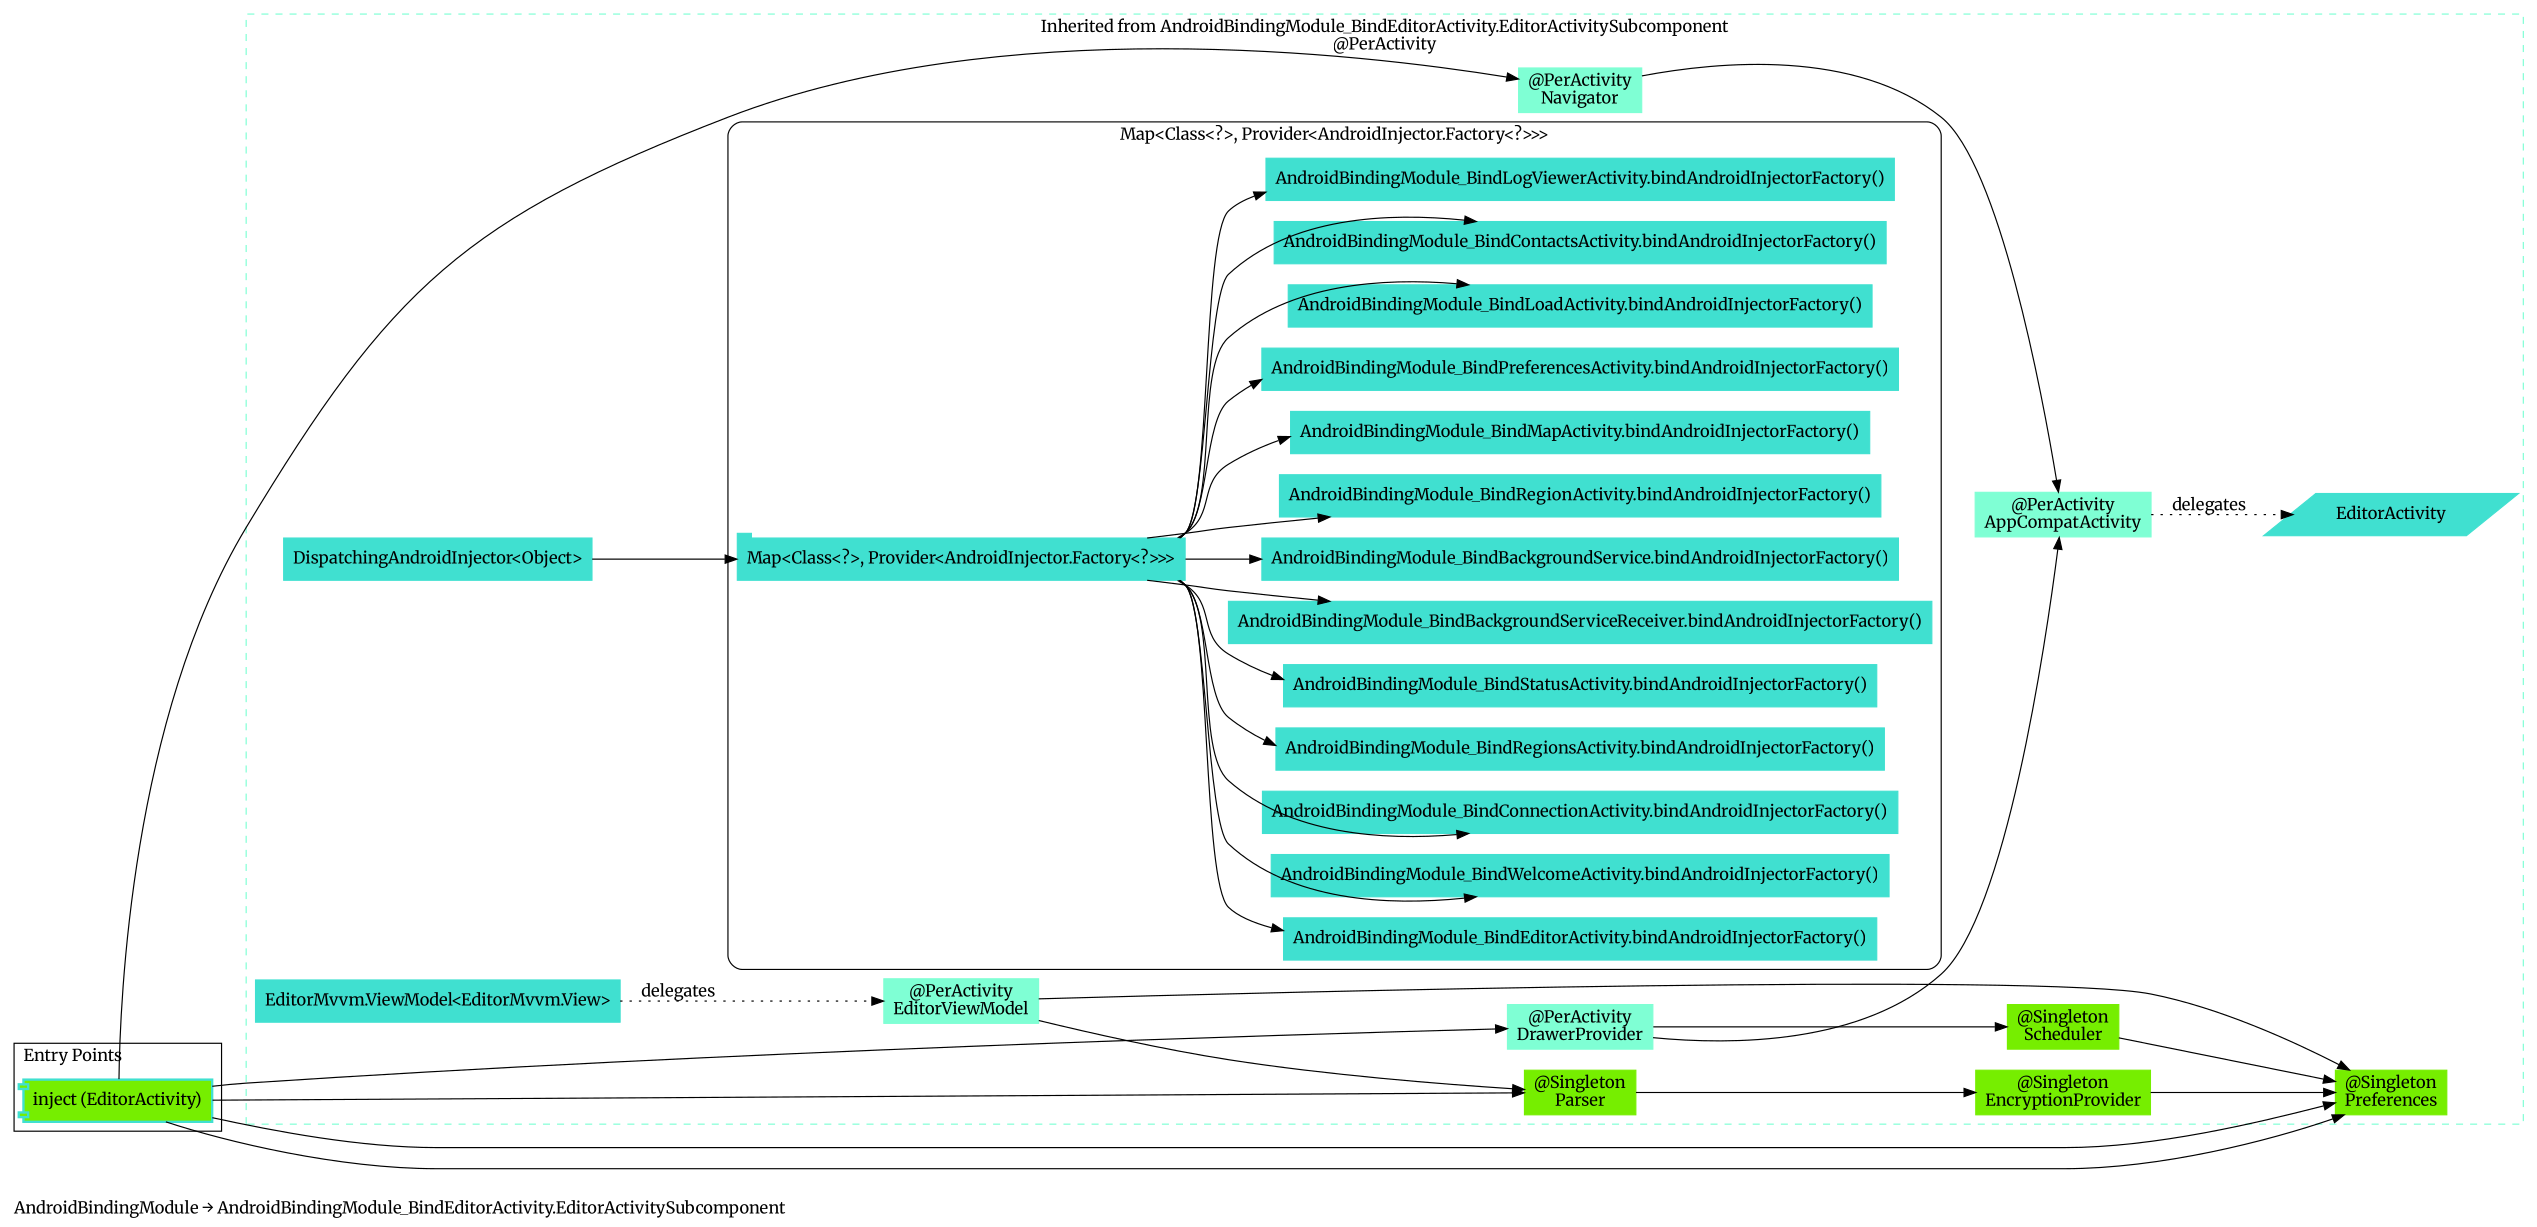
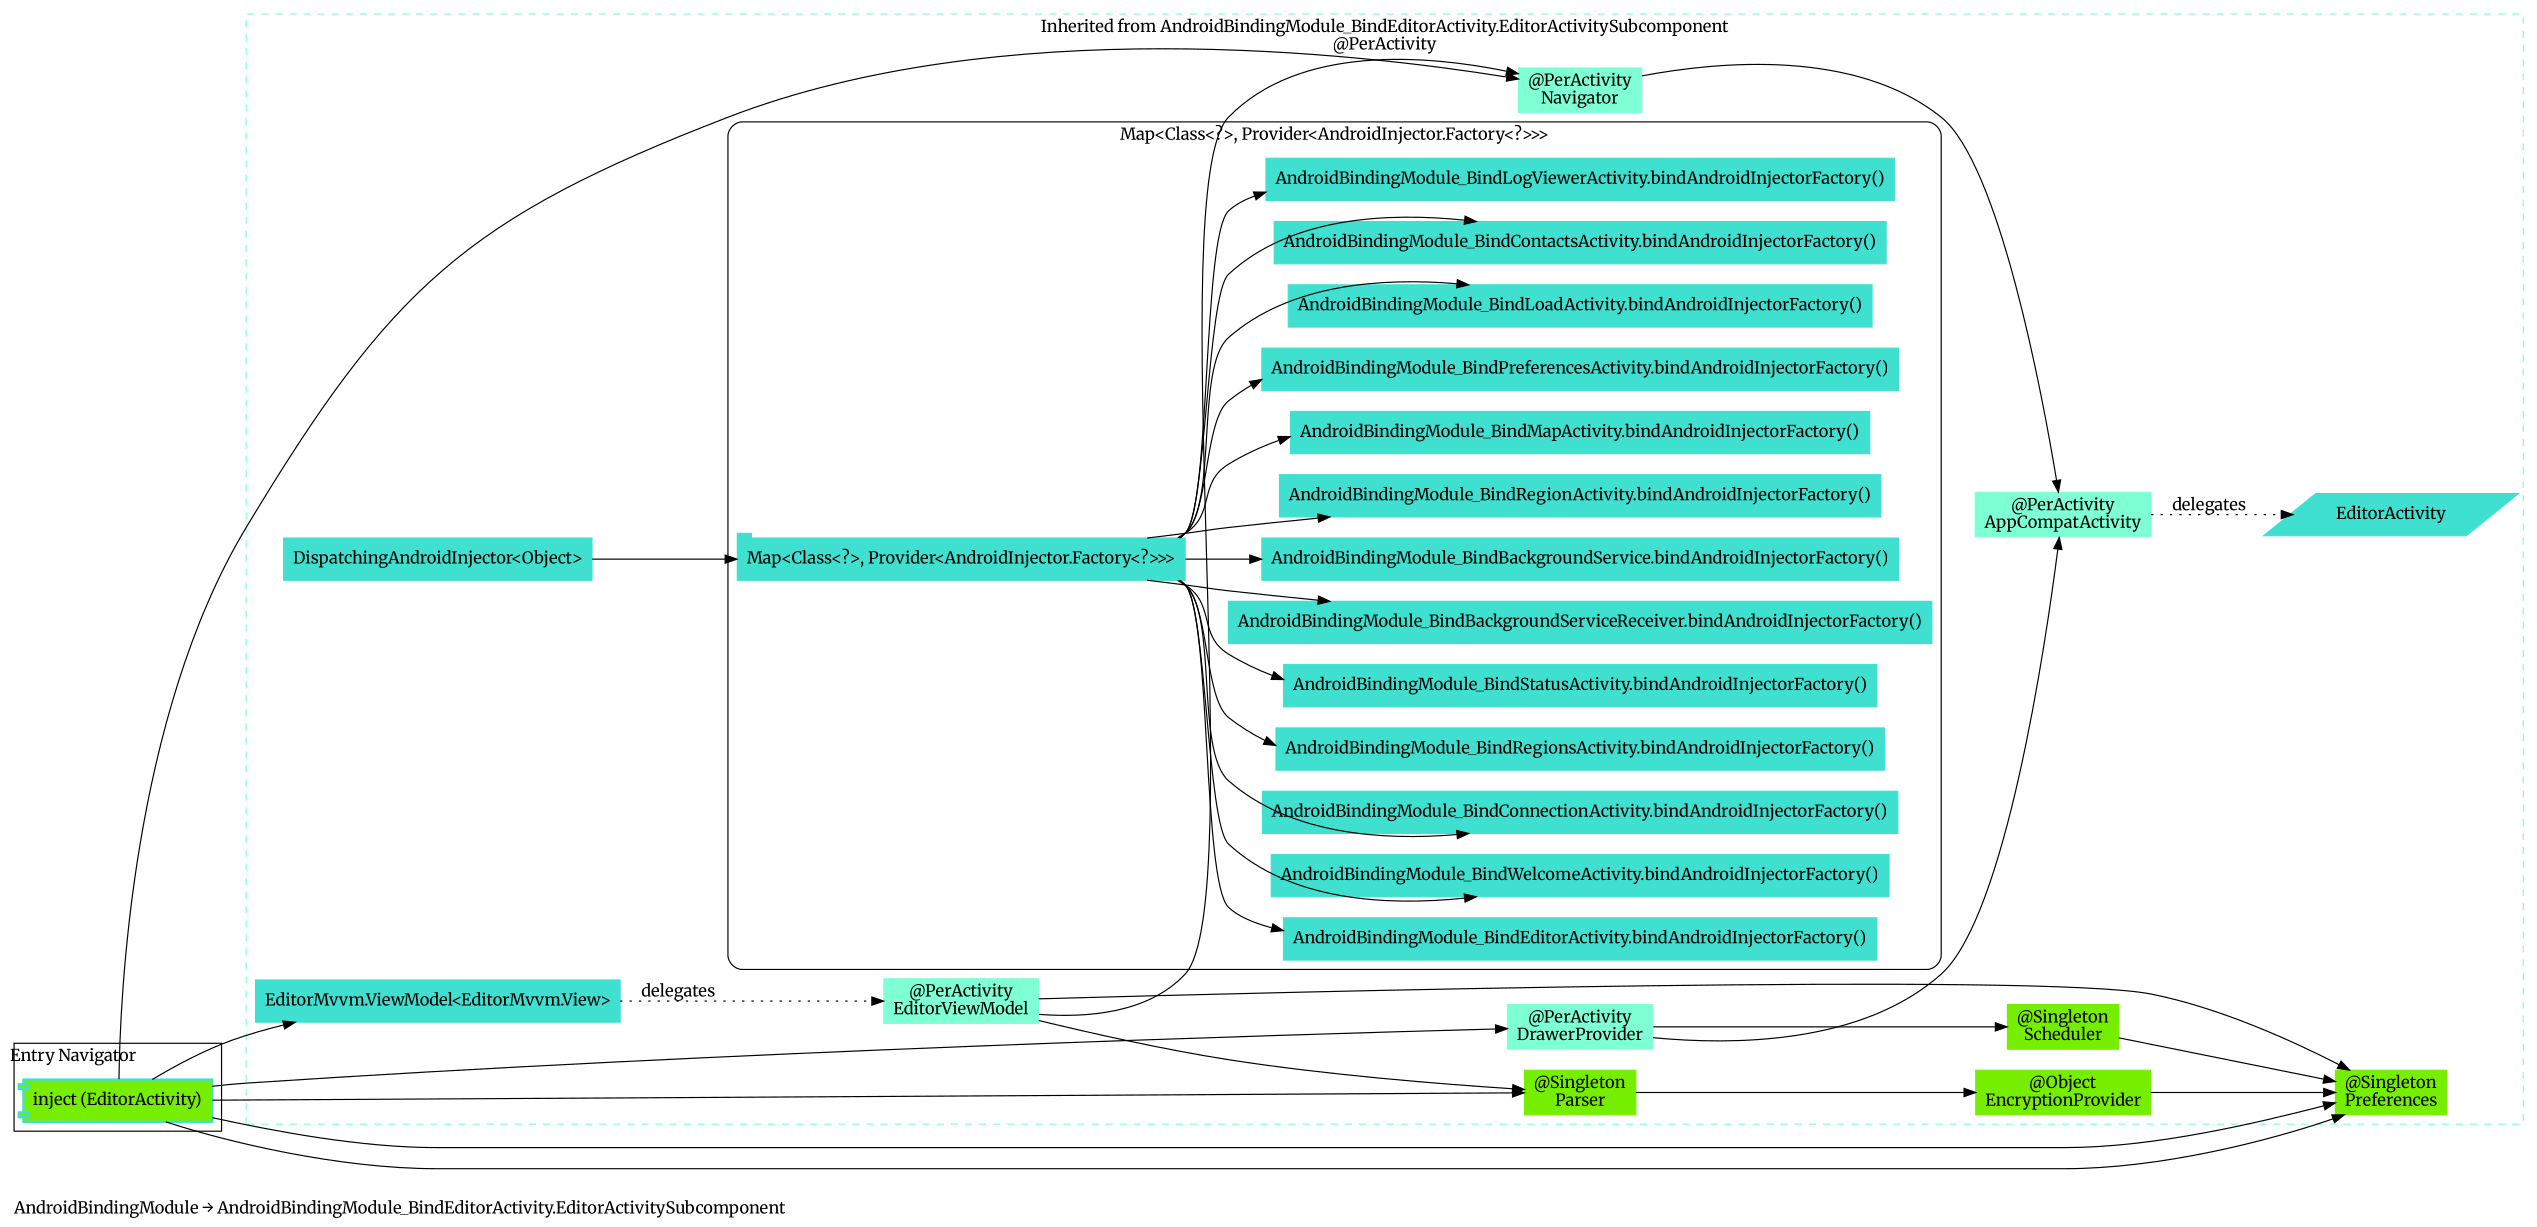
none -> (1206, 543)
none -> (206, 1051)
(73, 1057) -> (73, 1057)
(2063, 1093) -> (2063, 1093)
